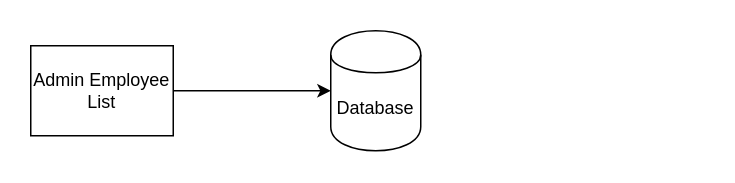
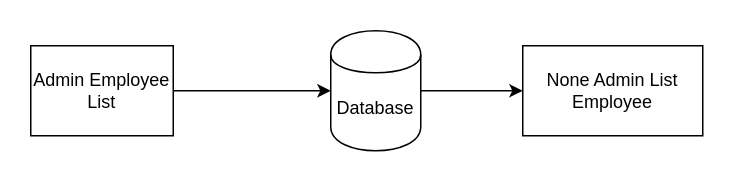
none -> (467, 91)
none -> (613, 91)
